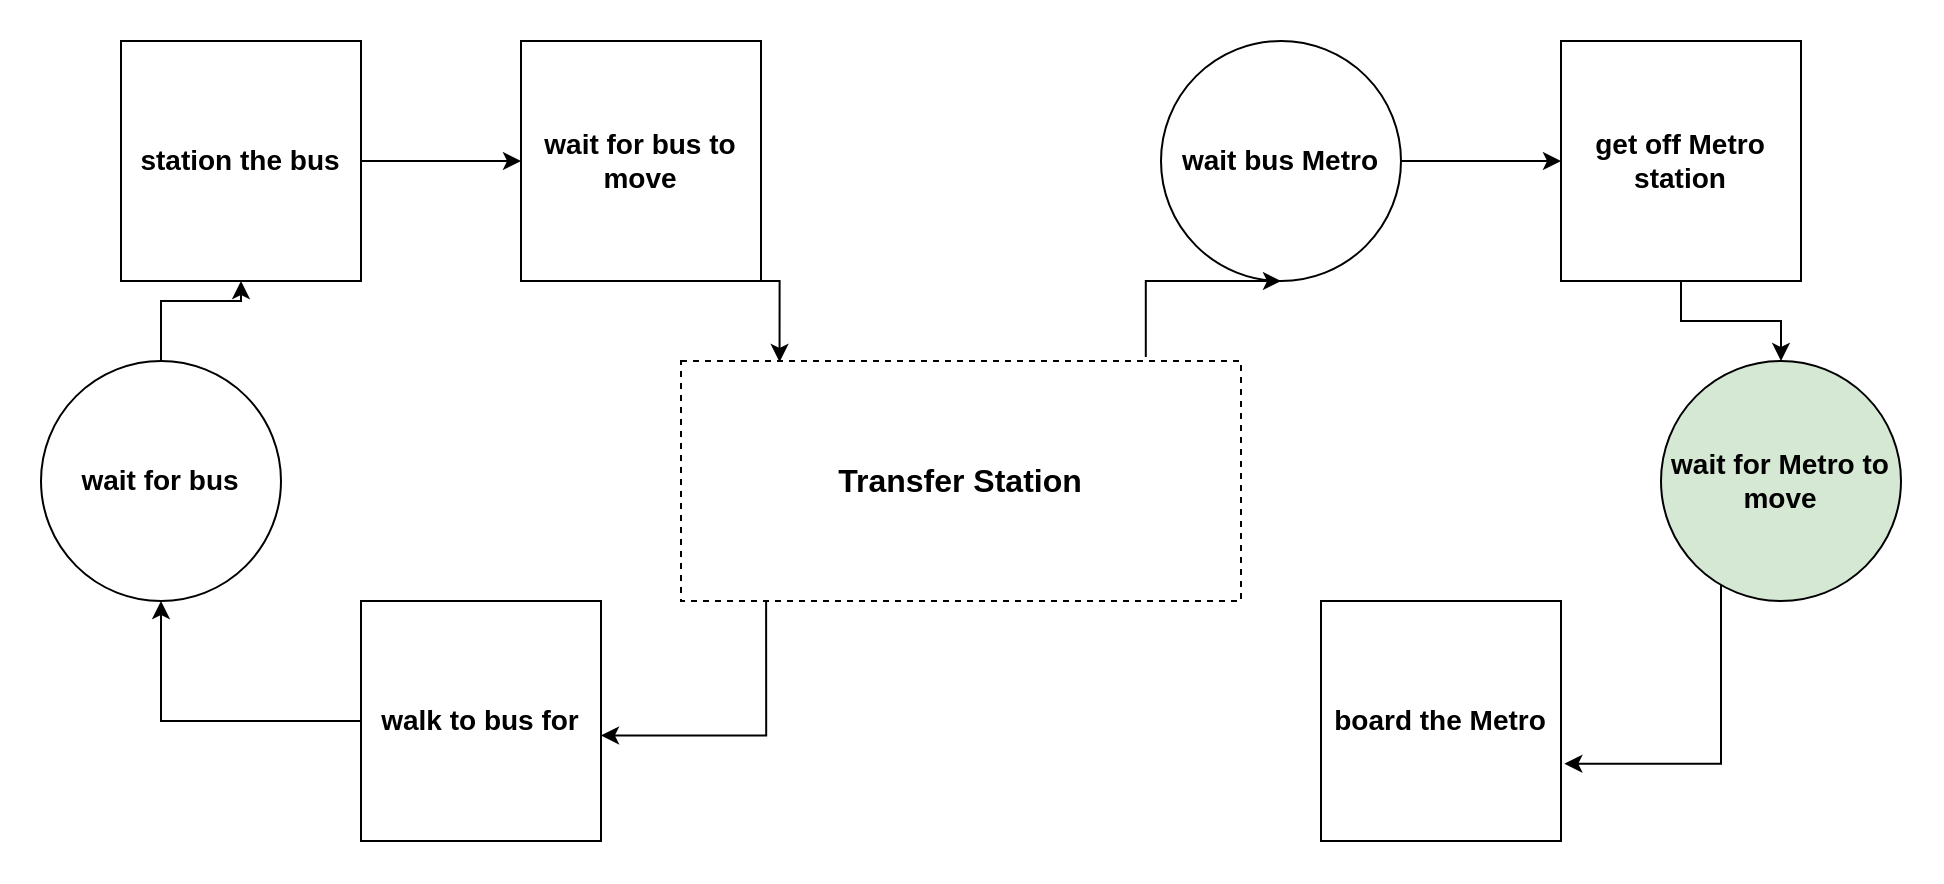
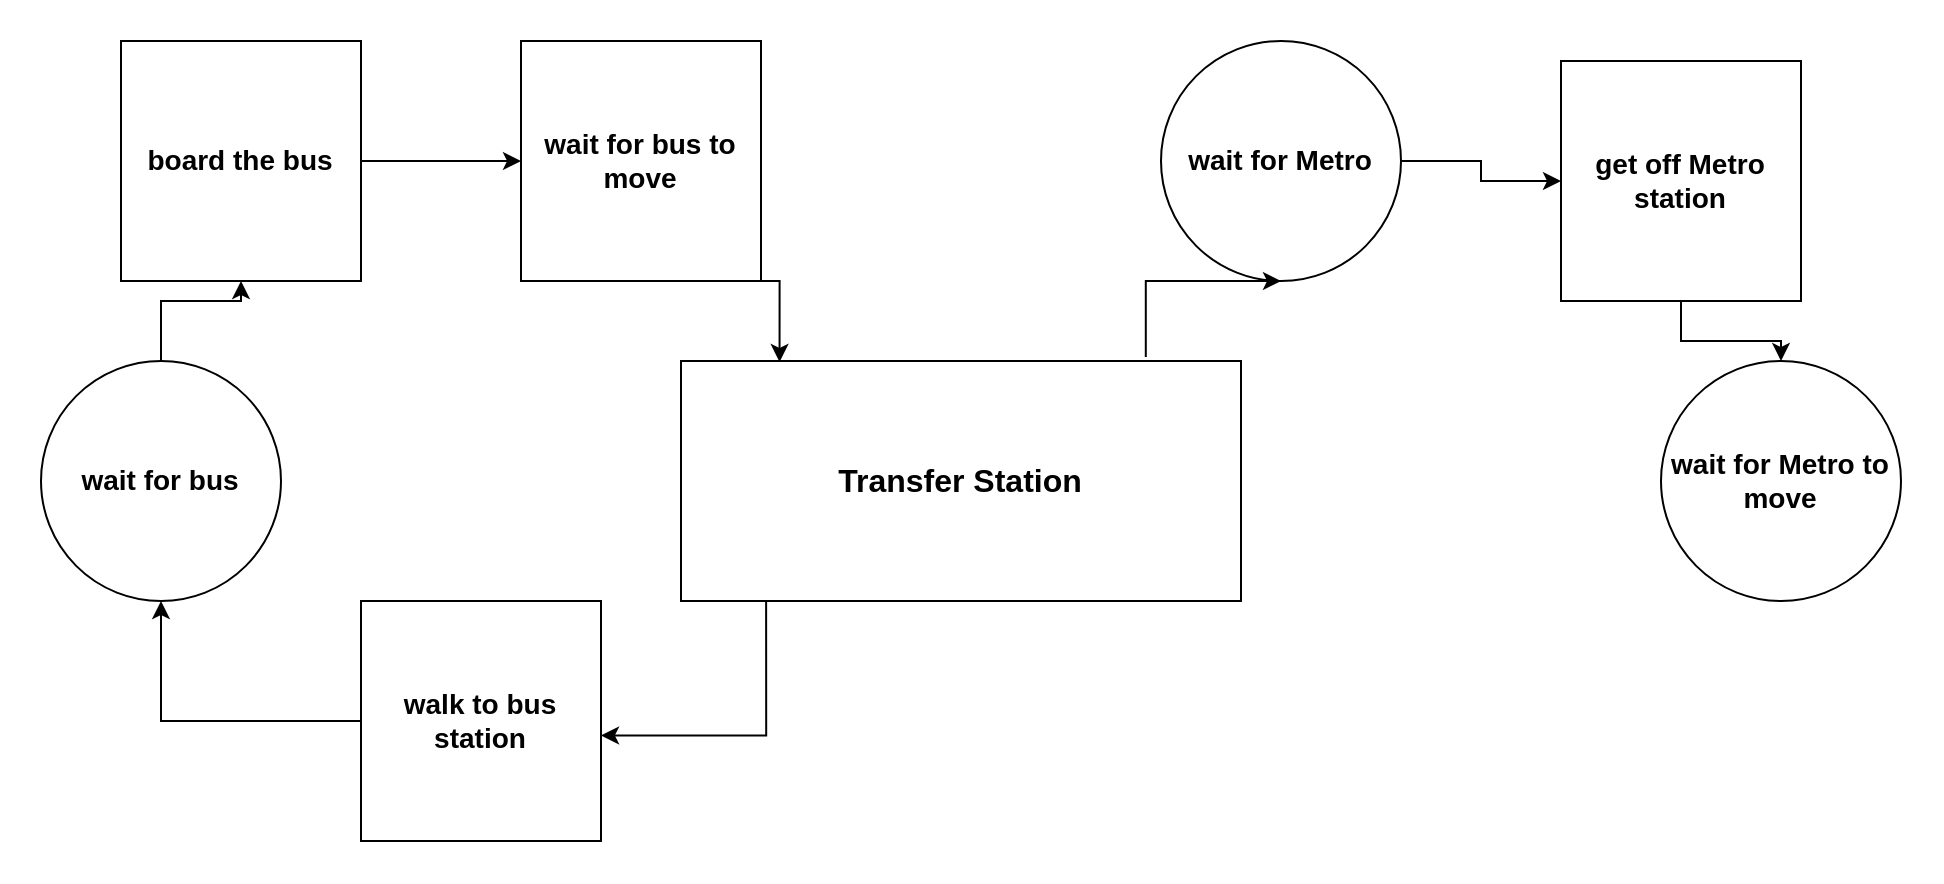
(241, 161) -> (241, 161)
(1281, 161) -> (1281, 161)
(1681, 161) -> (1681, 181)
(961, 481) -> (961, 481)
(1781, 481) -> (1781, 481)
(481, 721) -> (481, 721)
(1441, 721) -> none
(1721, 746) -> none
